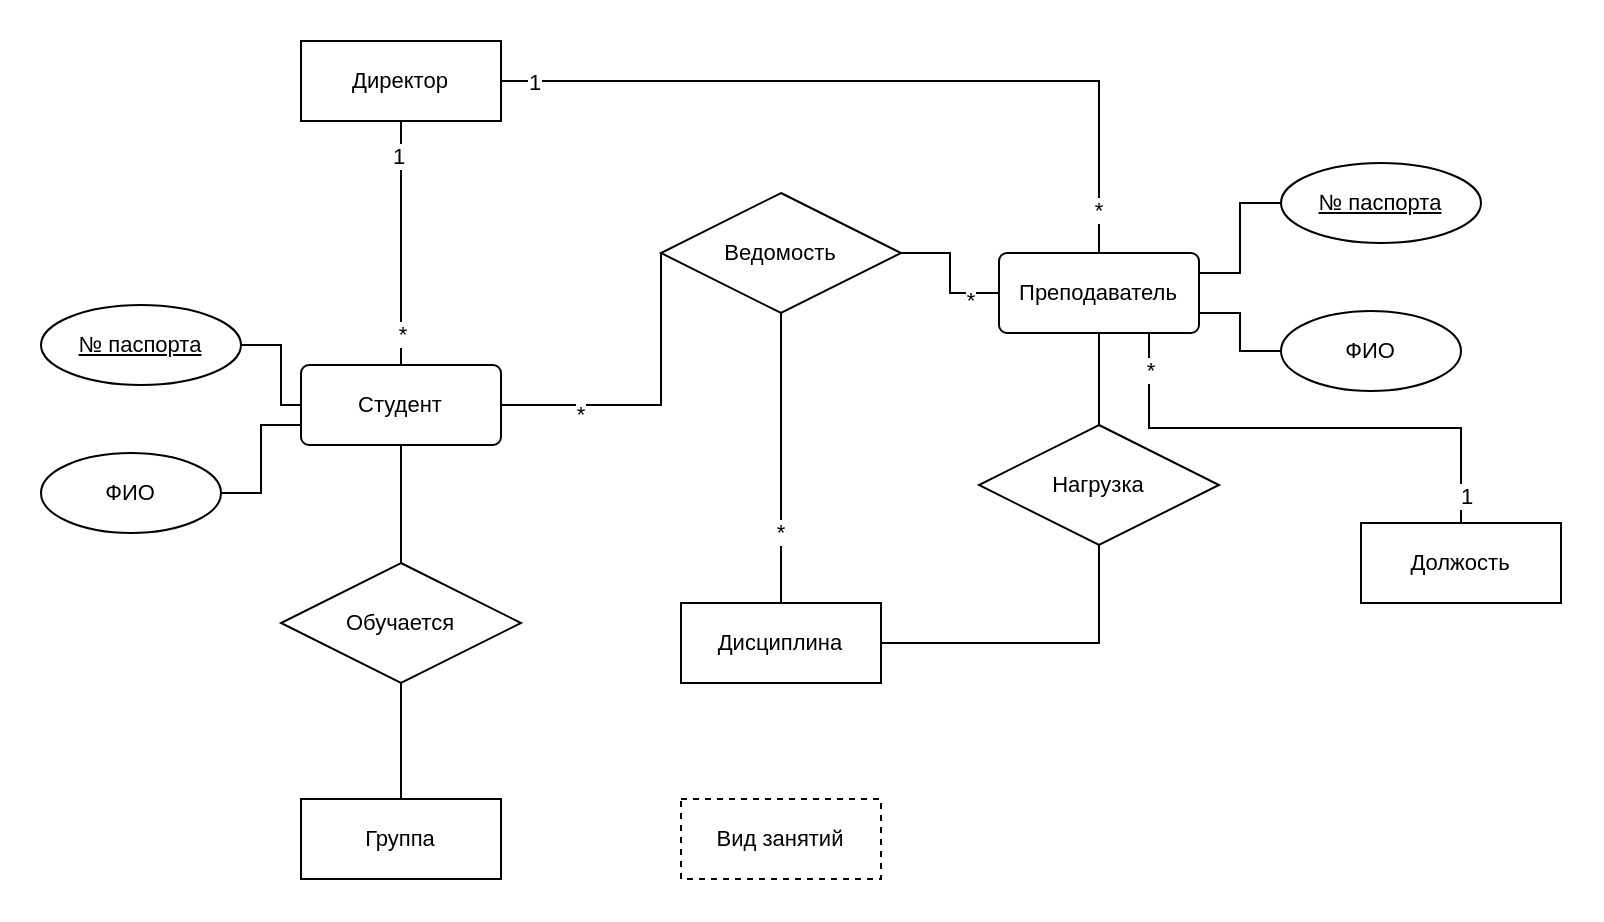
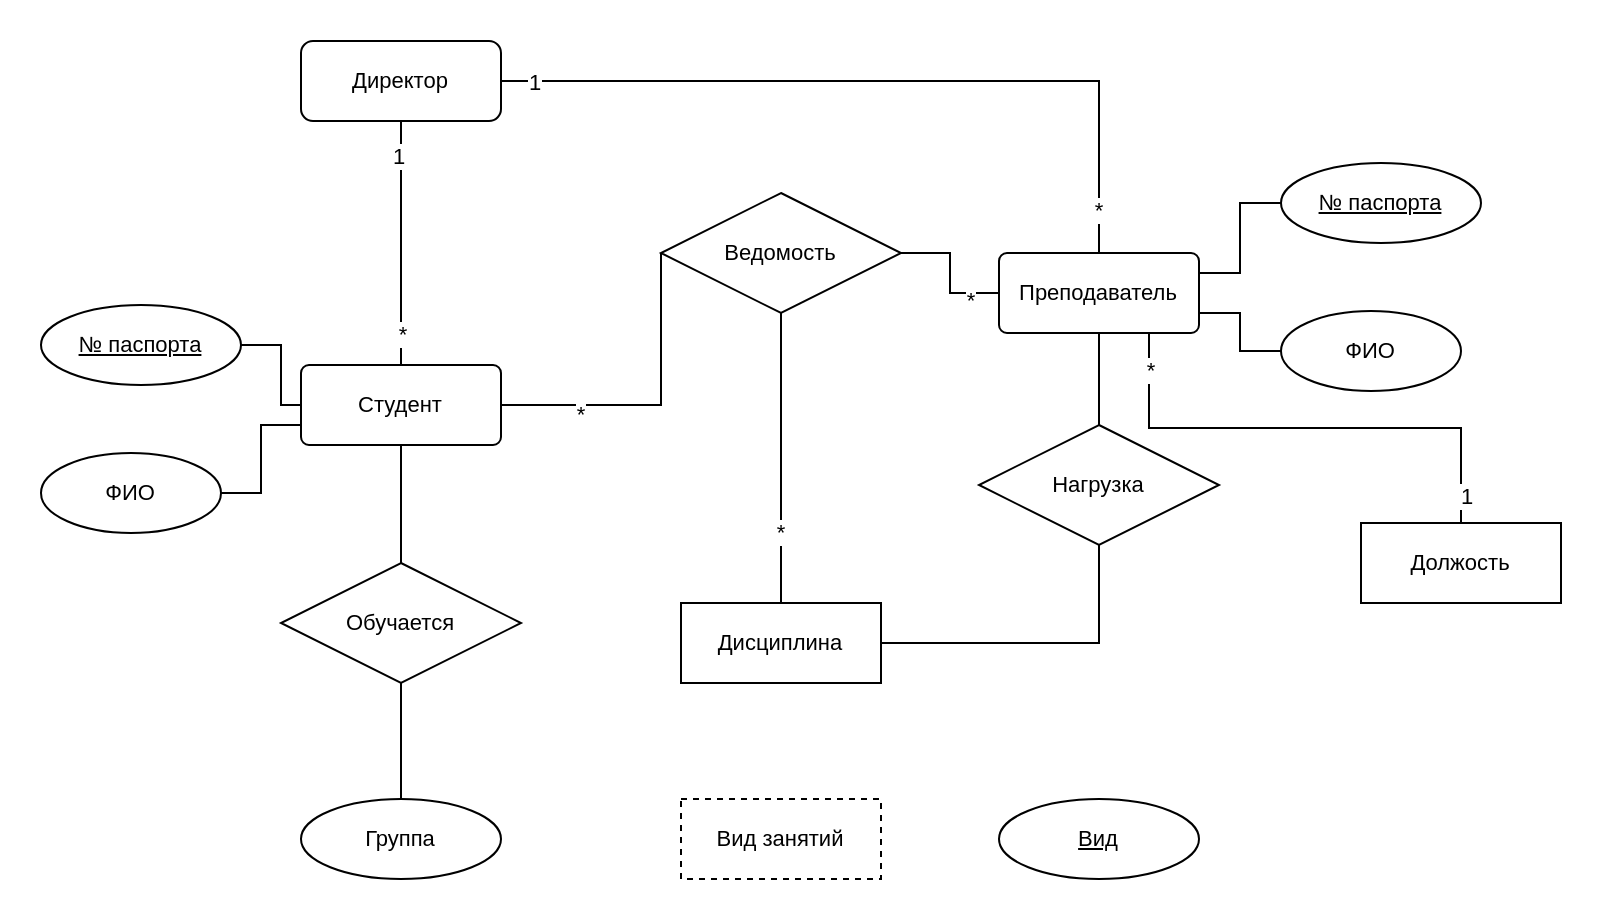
(401, 81) -> (401, 81)
(401, 839) -> (401, 839)
none -> (1099, 839)
